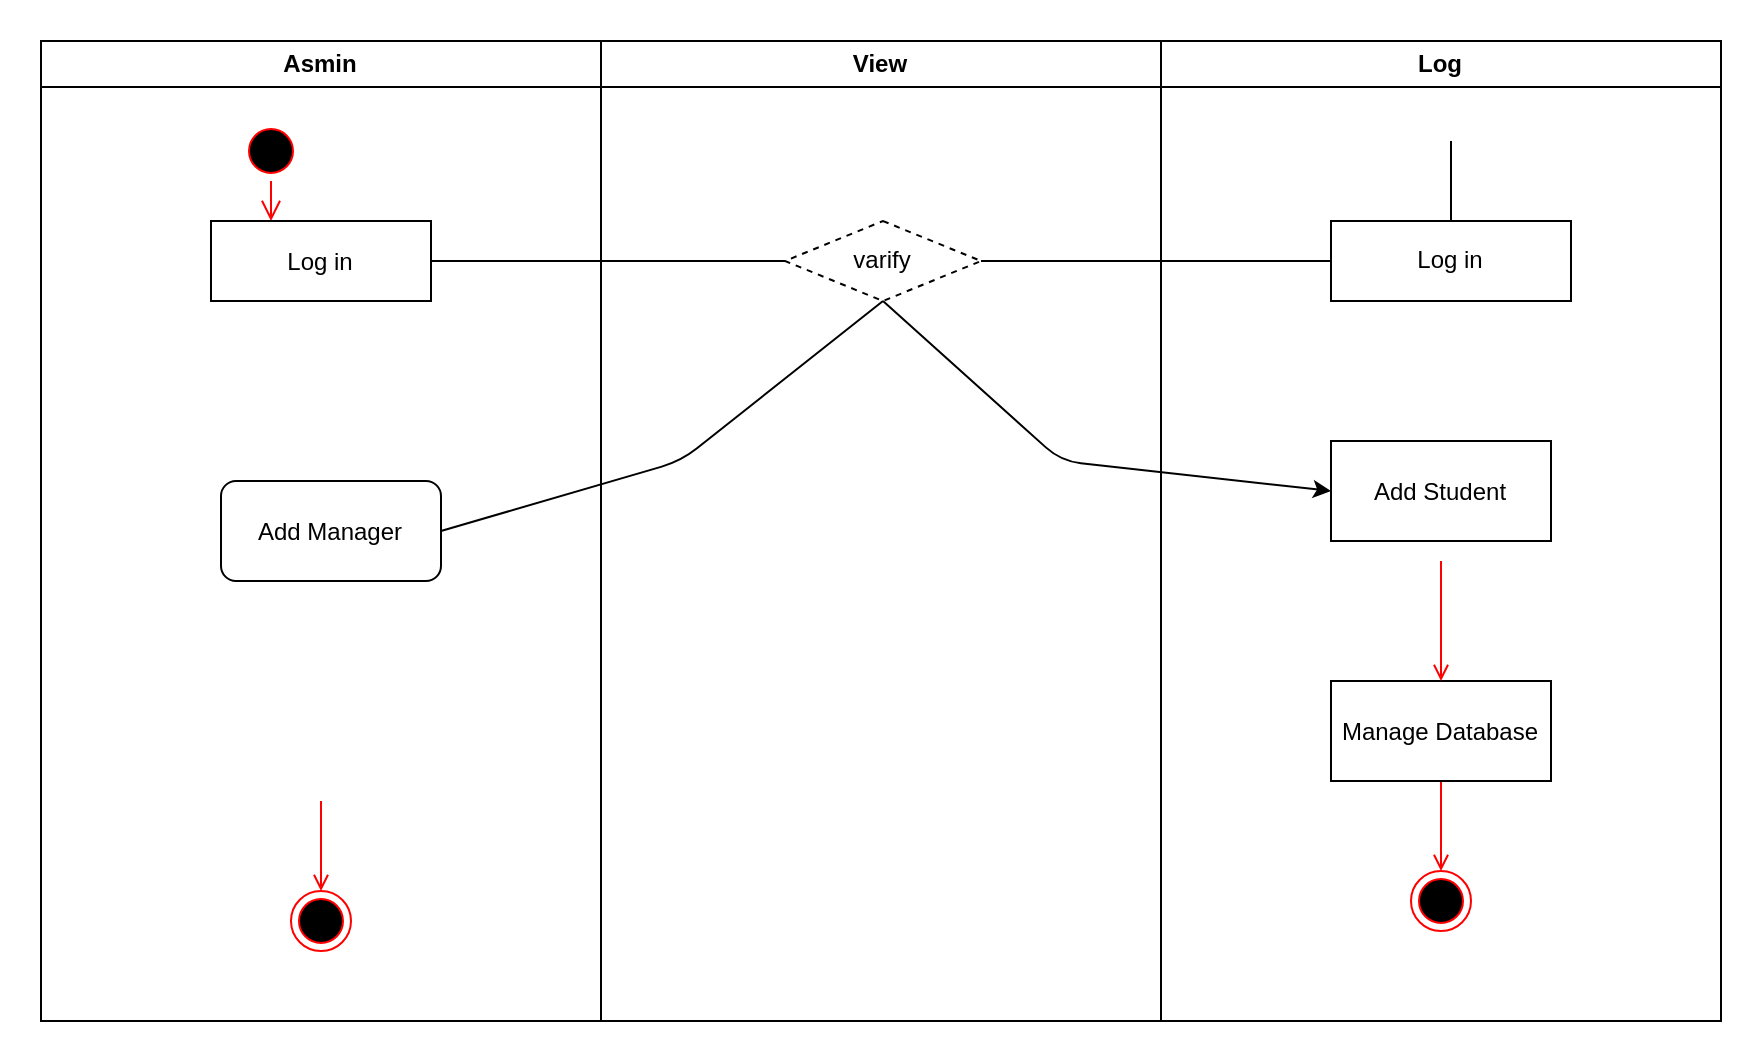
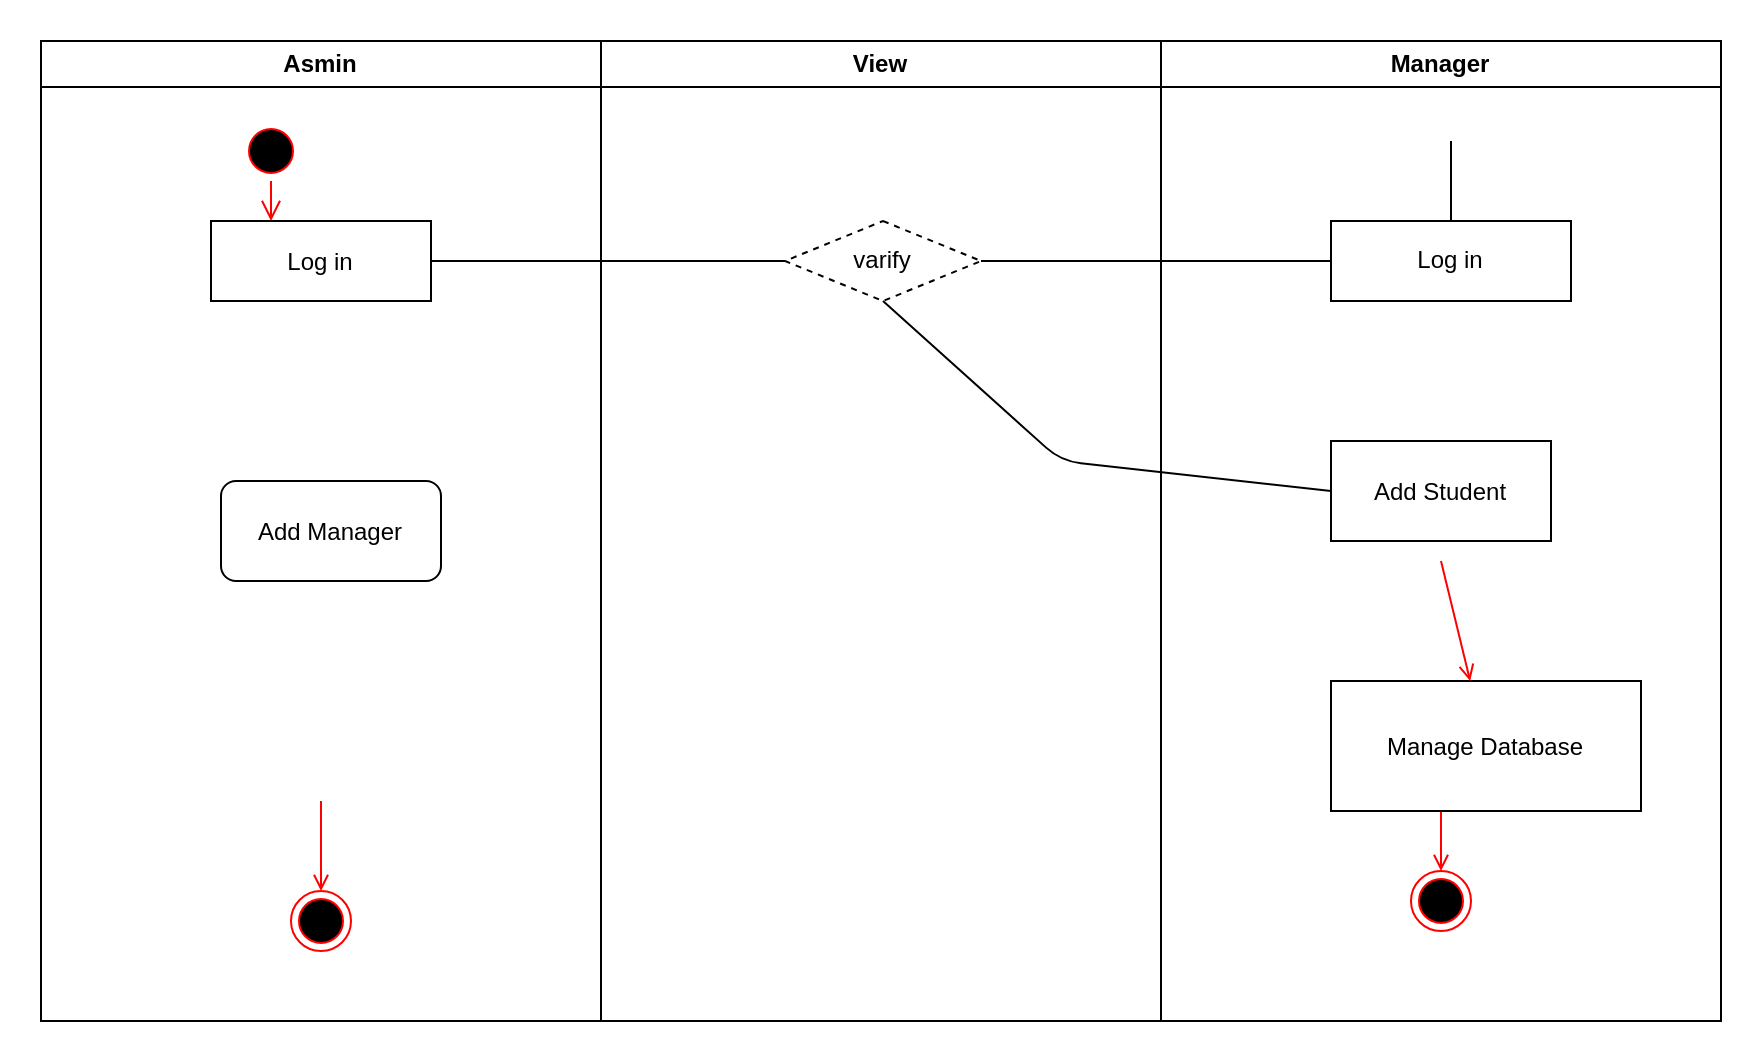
(1441, 65) -> (1441, 65)
(755, 403) -> none
(1316, 489) -> (1321, 490)
(1441, 731) -> (1486, 746)
